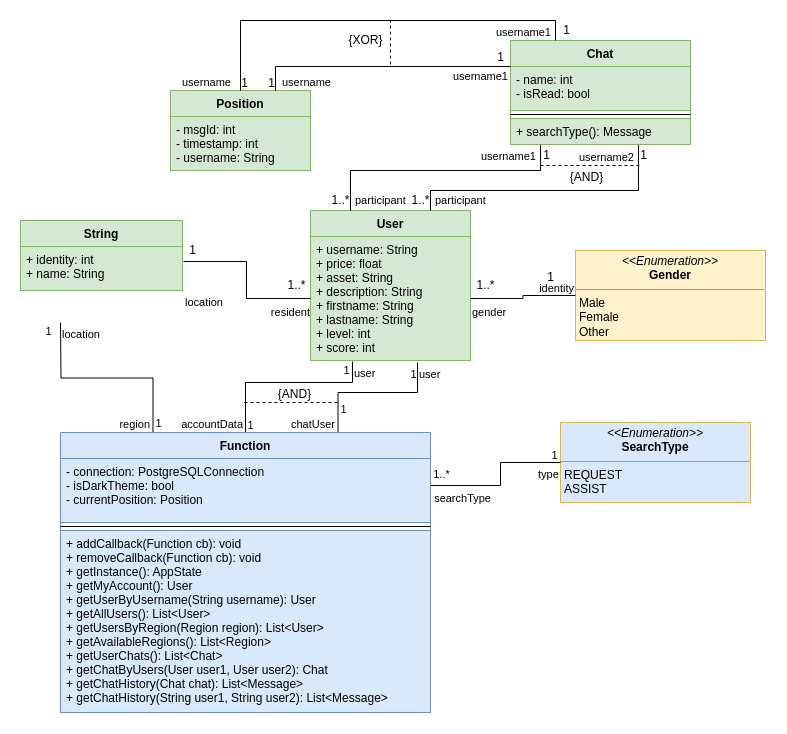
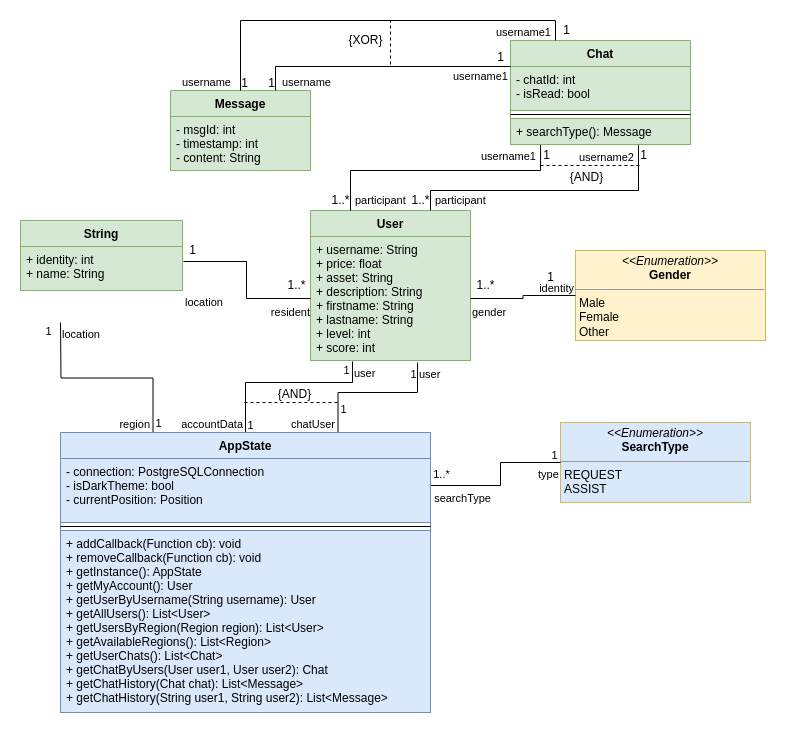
(547, 80) -> (553, 80)
(240, 104) -> (240, 104)
(210, 130) -> (210, 130)
(245, 446) -> (245, 446)
